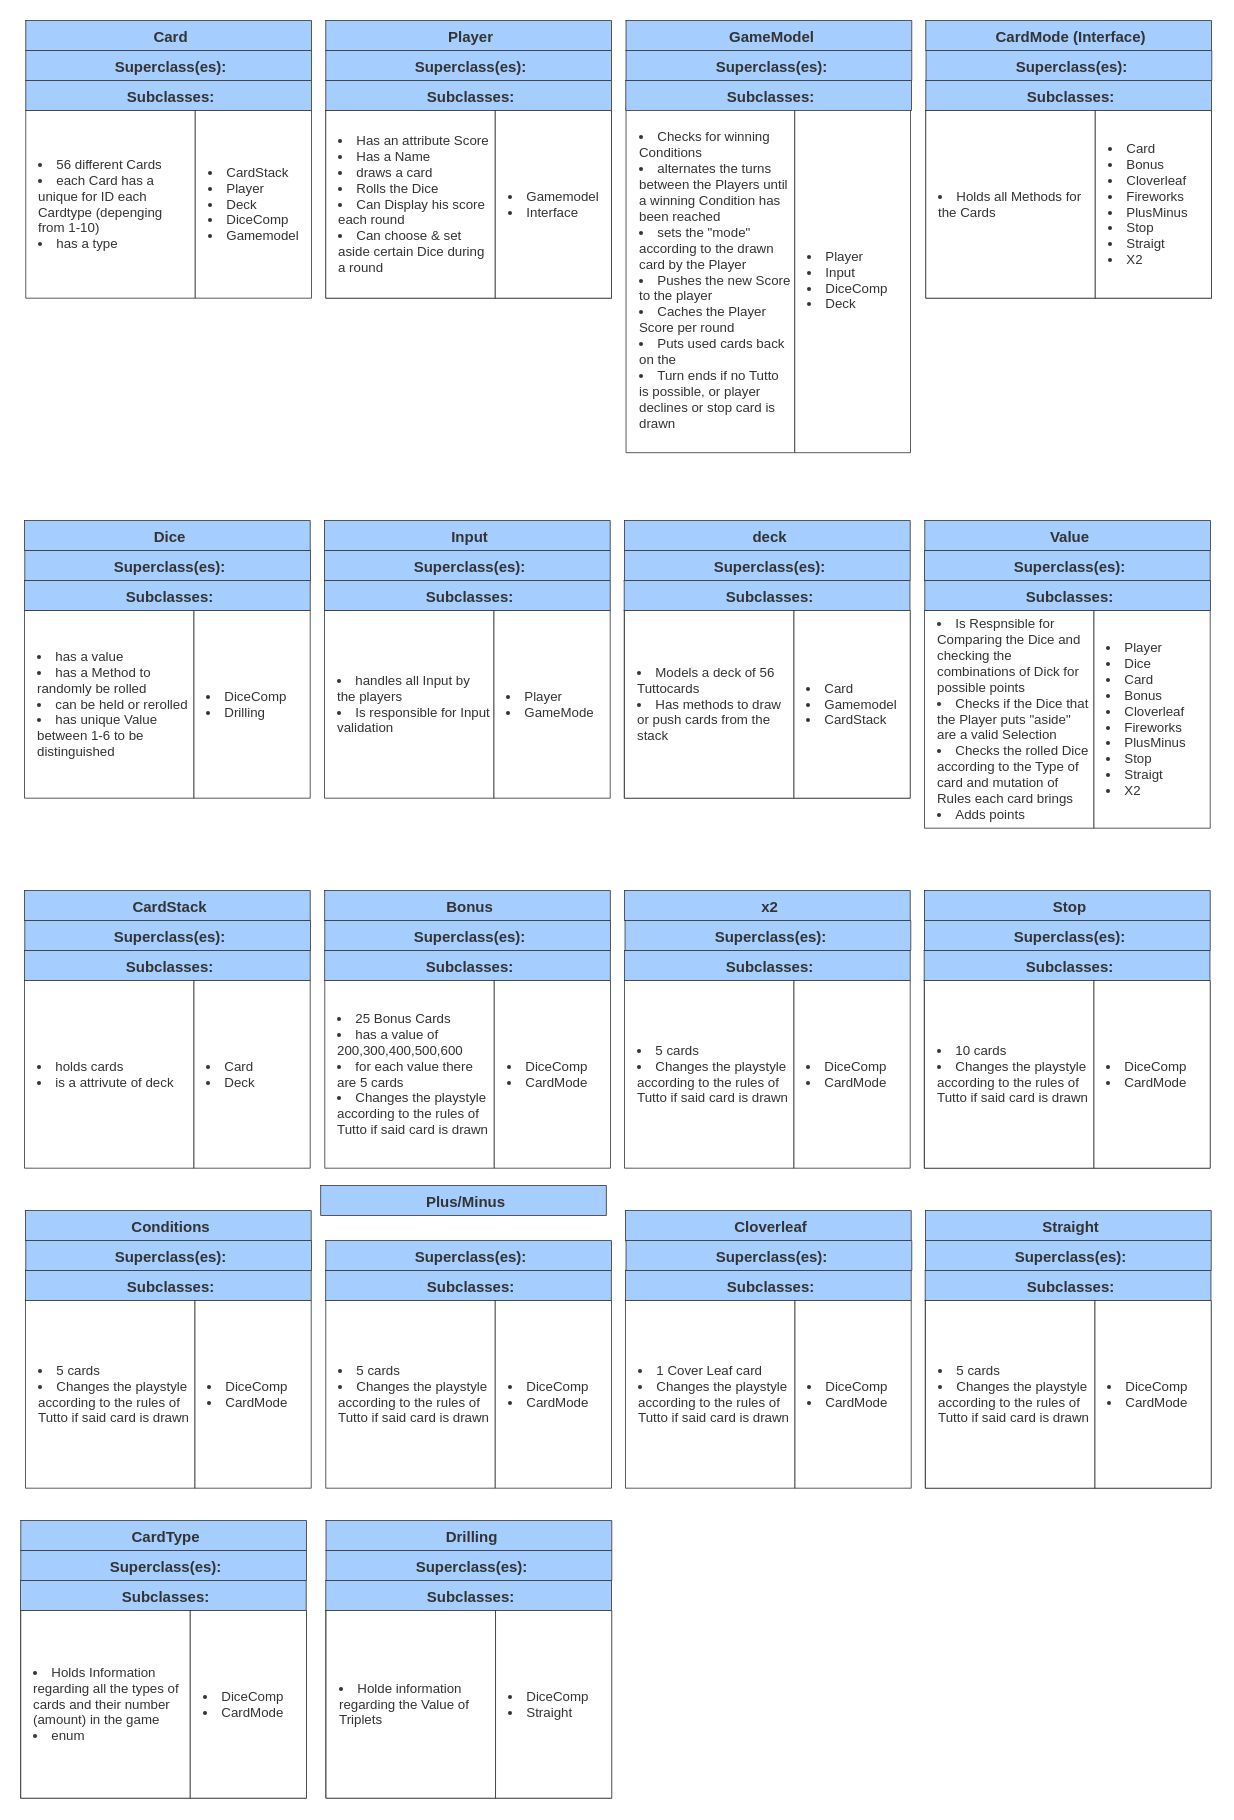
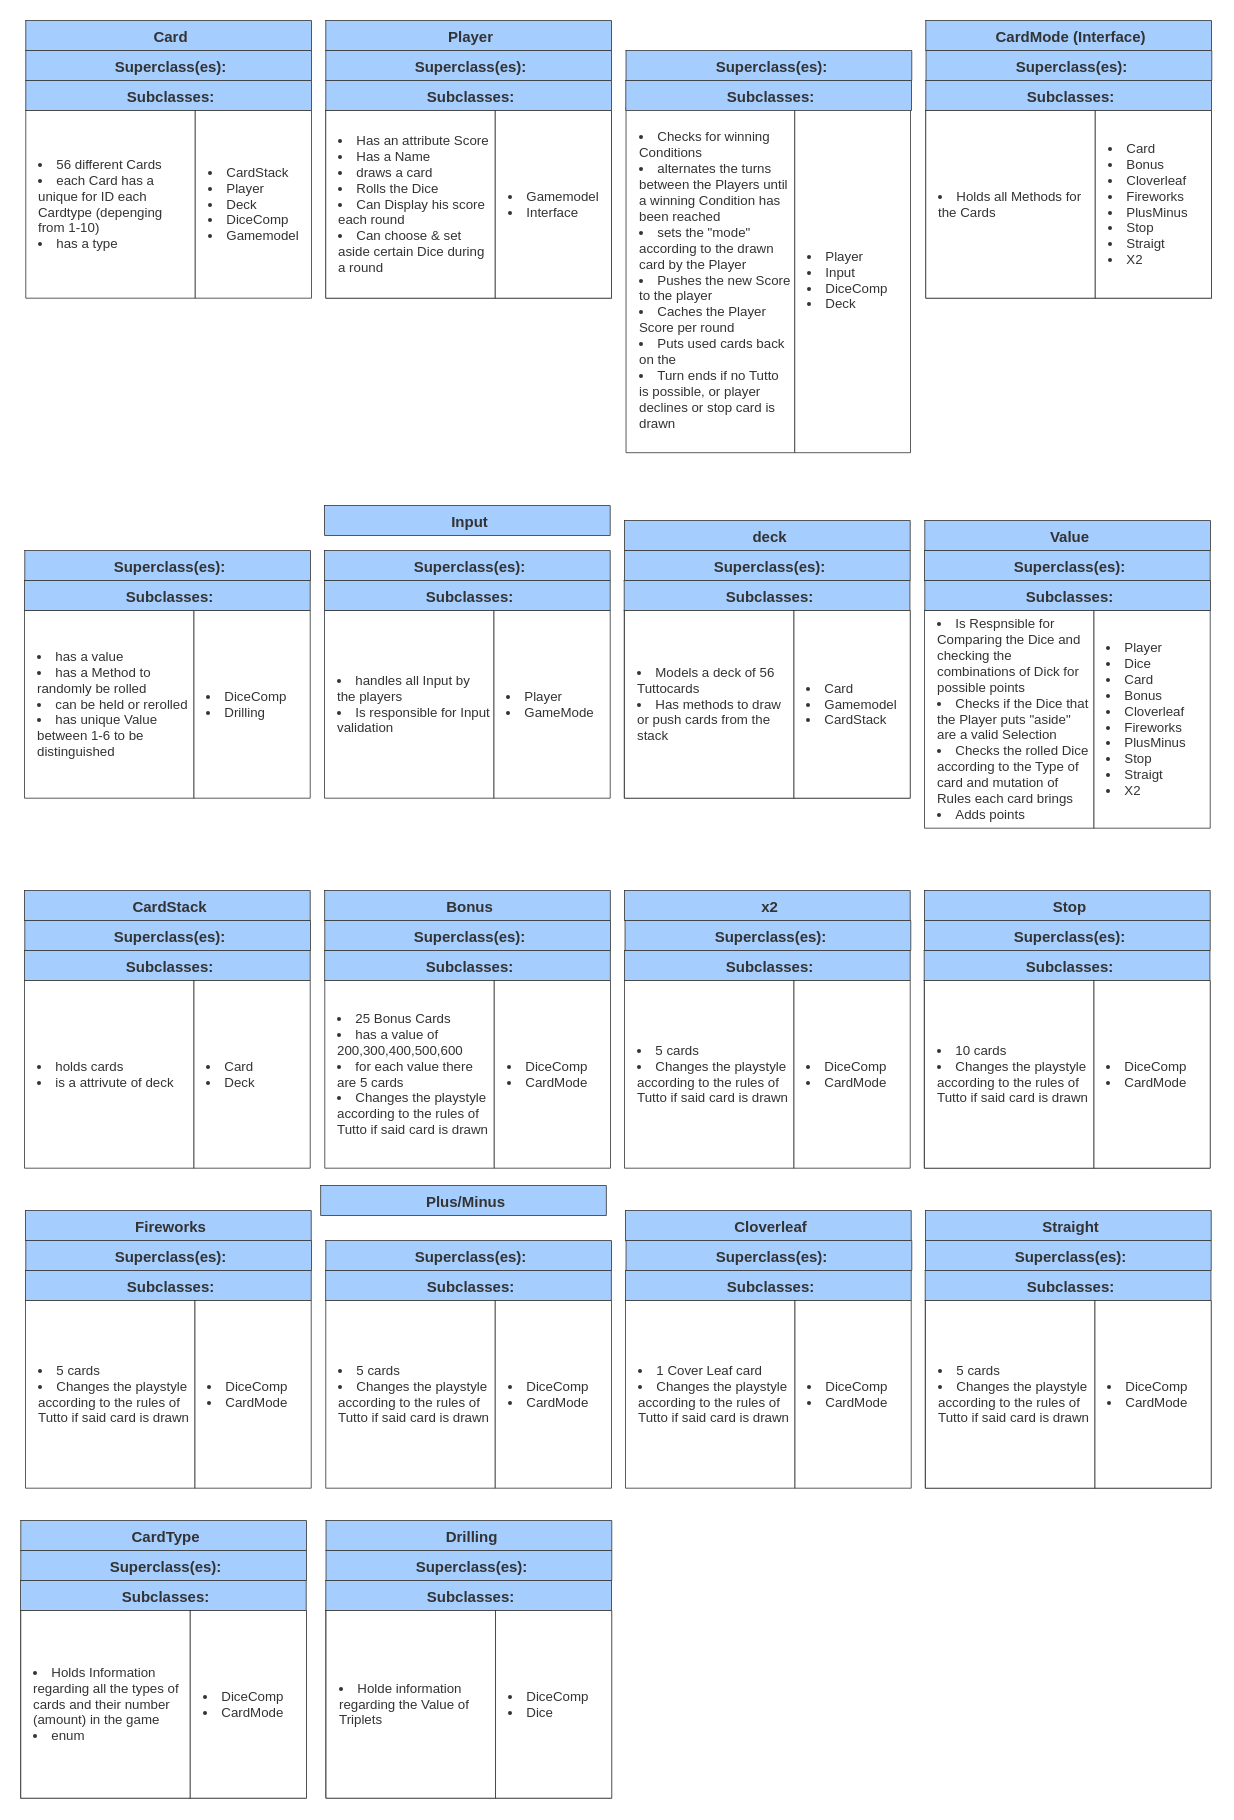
(769, 36) -> none
(167, 536) -> none
(467, 536) -> (467, 521)
(171, 1227) -> (171, 1227)
(554, 1705) -> (554, 1705)
